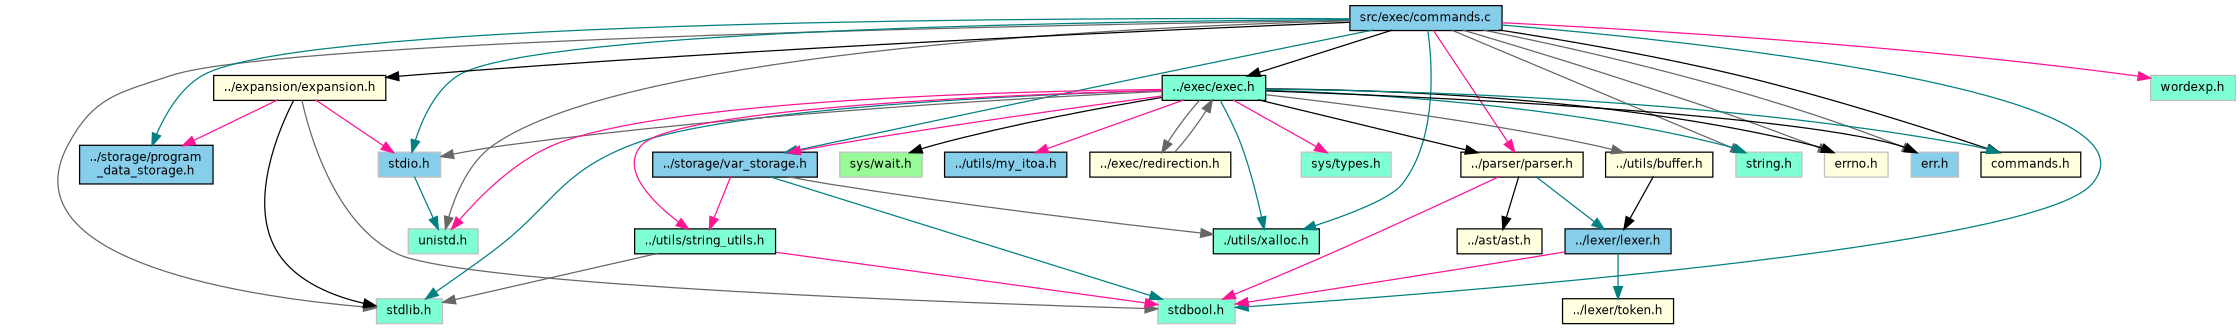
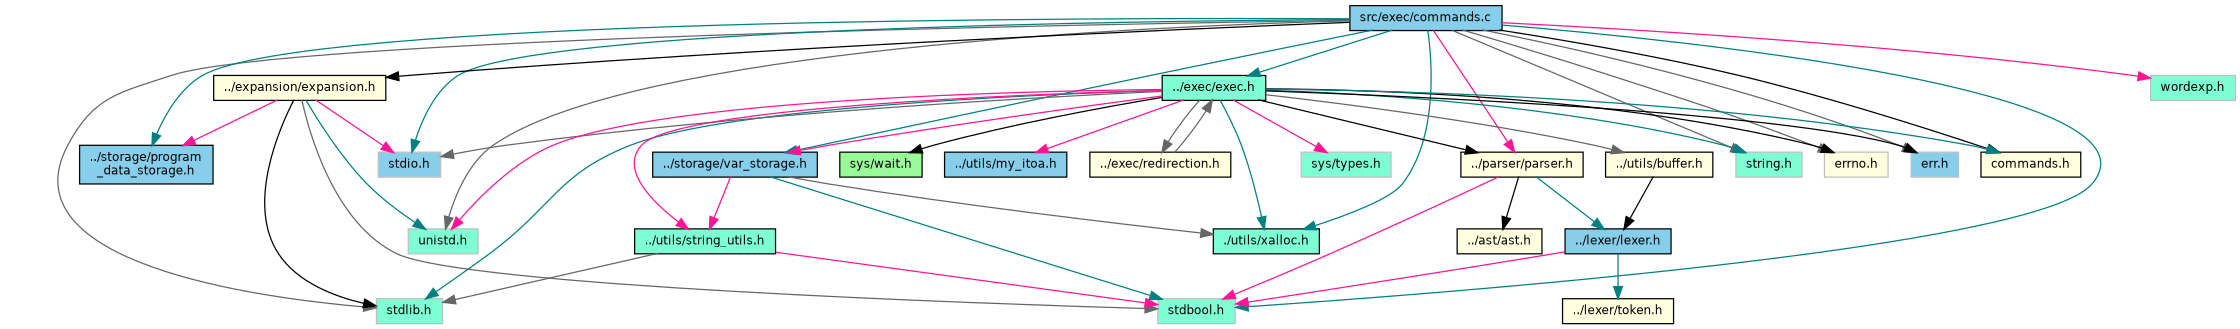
(1326, 51) -> (1326, 51)
(881, 165) -> (881, 165)
(424, 197) -> (353, 168)
